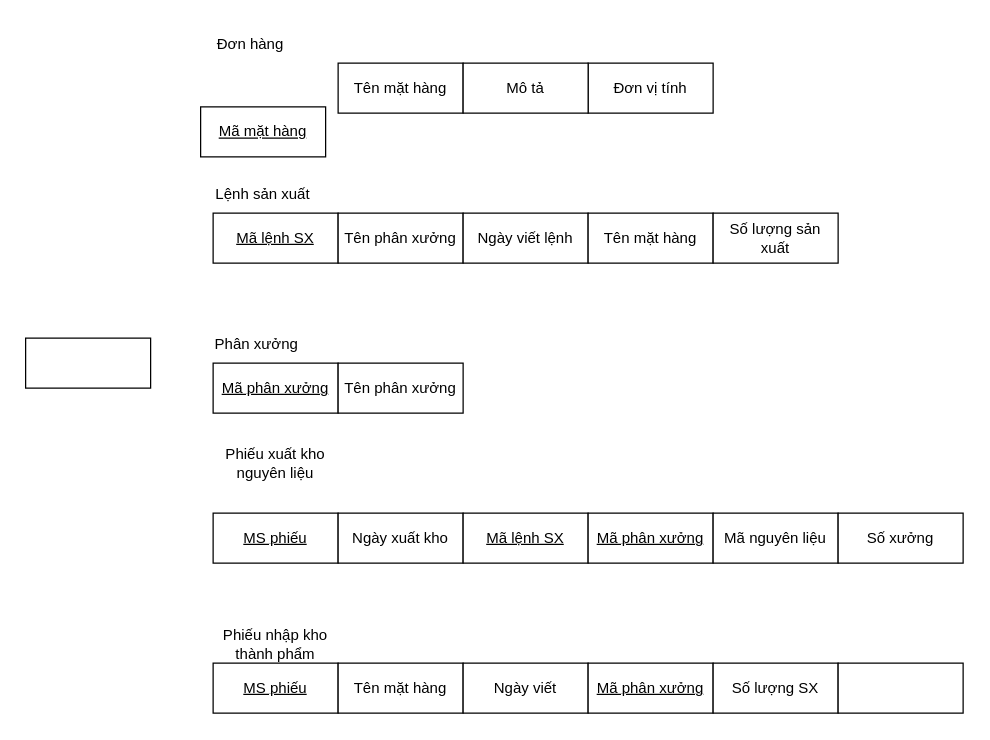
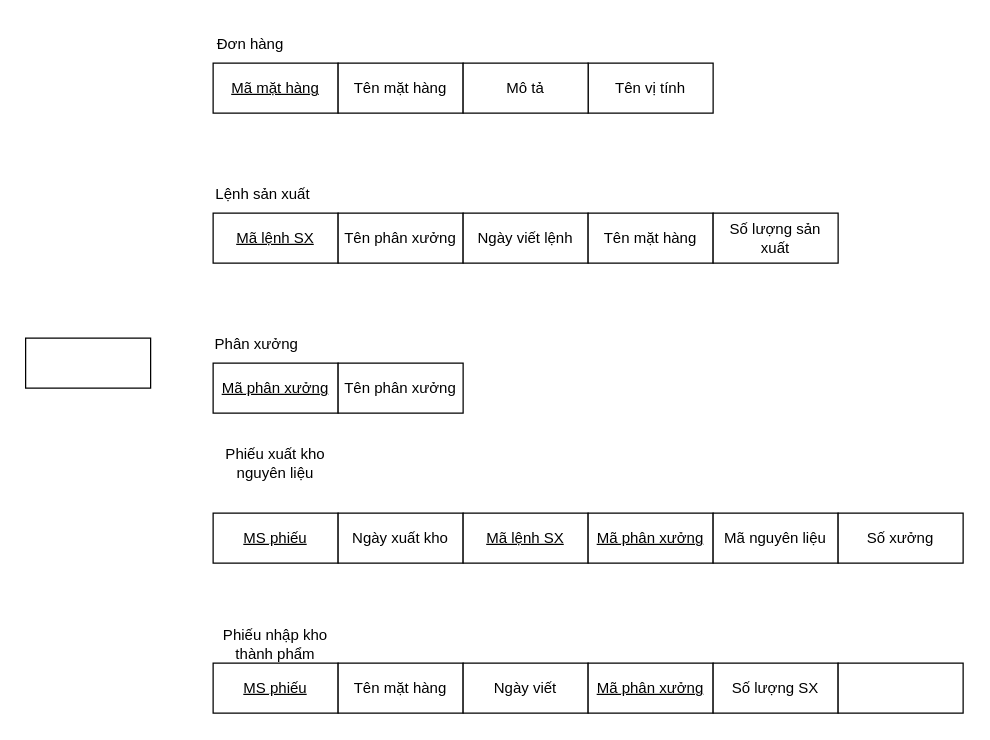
(651, 88) -> (651, 88)
(263, 132) -> (276, 88)
